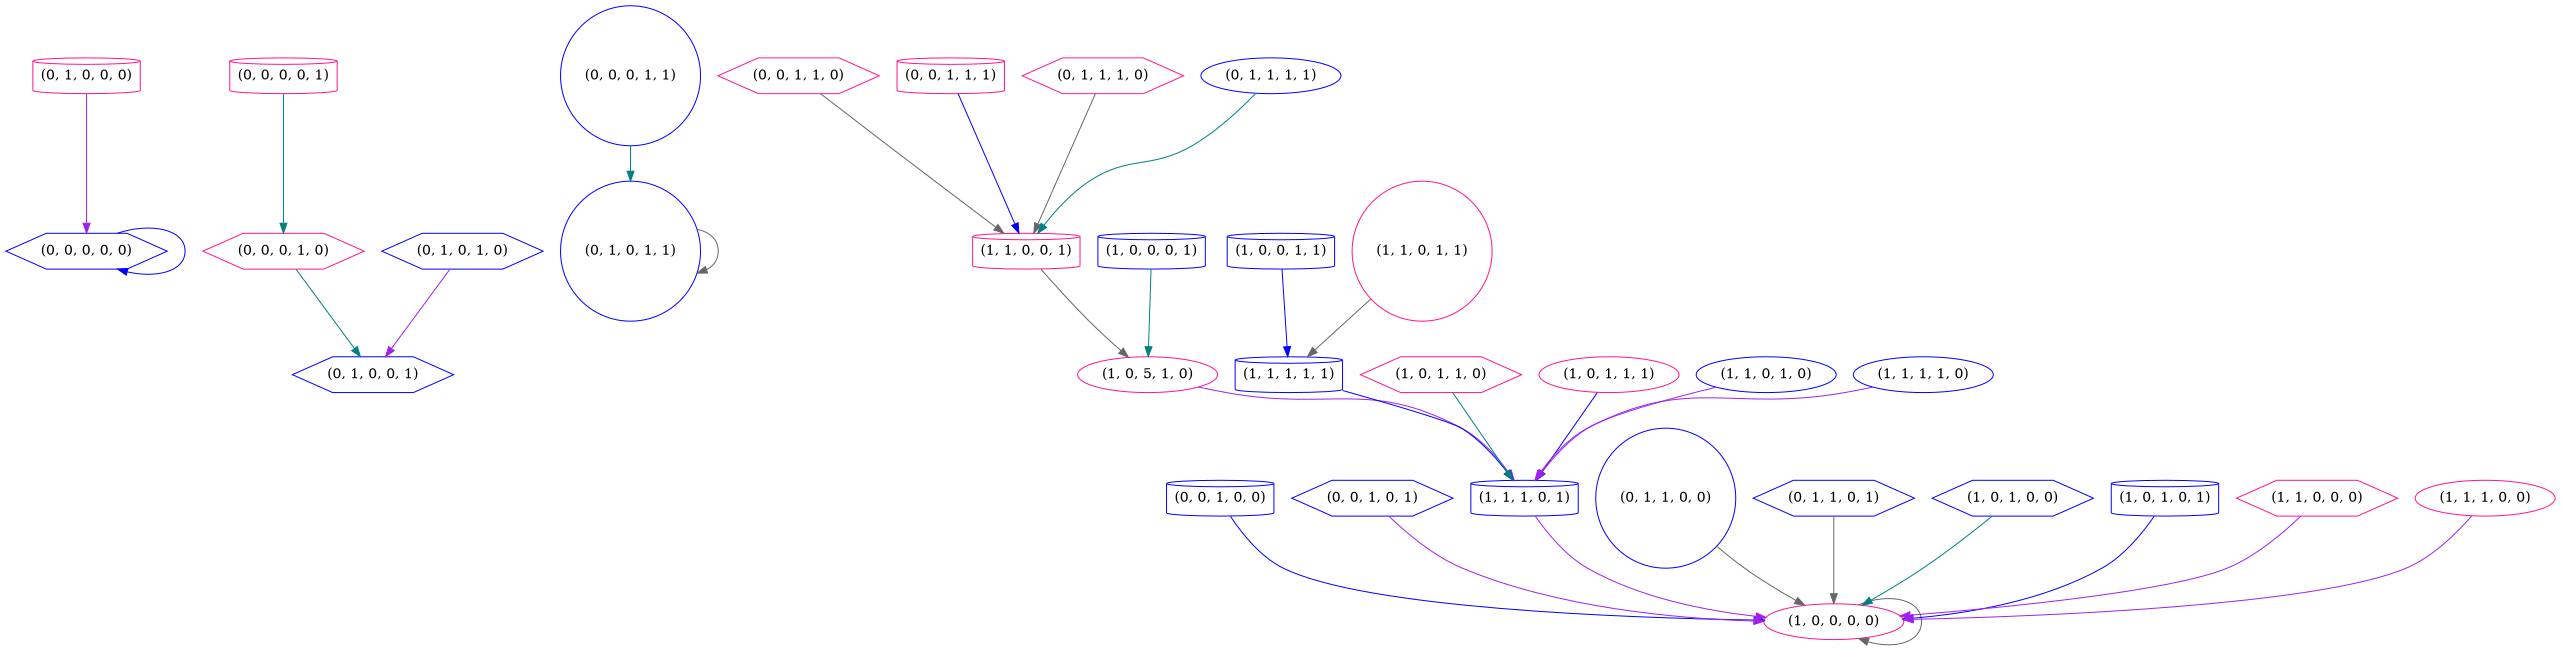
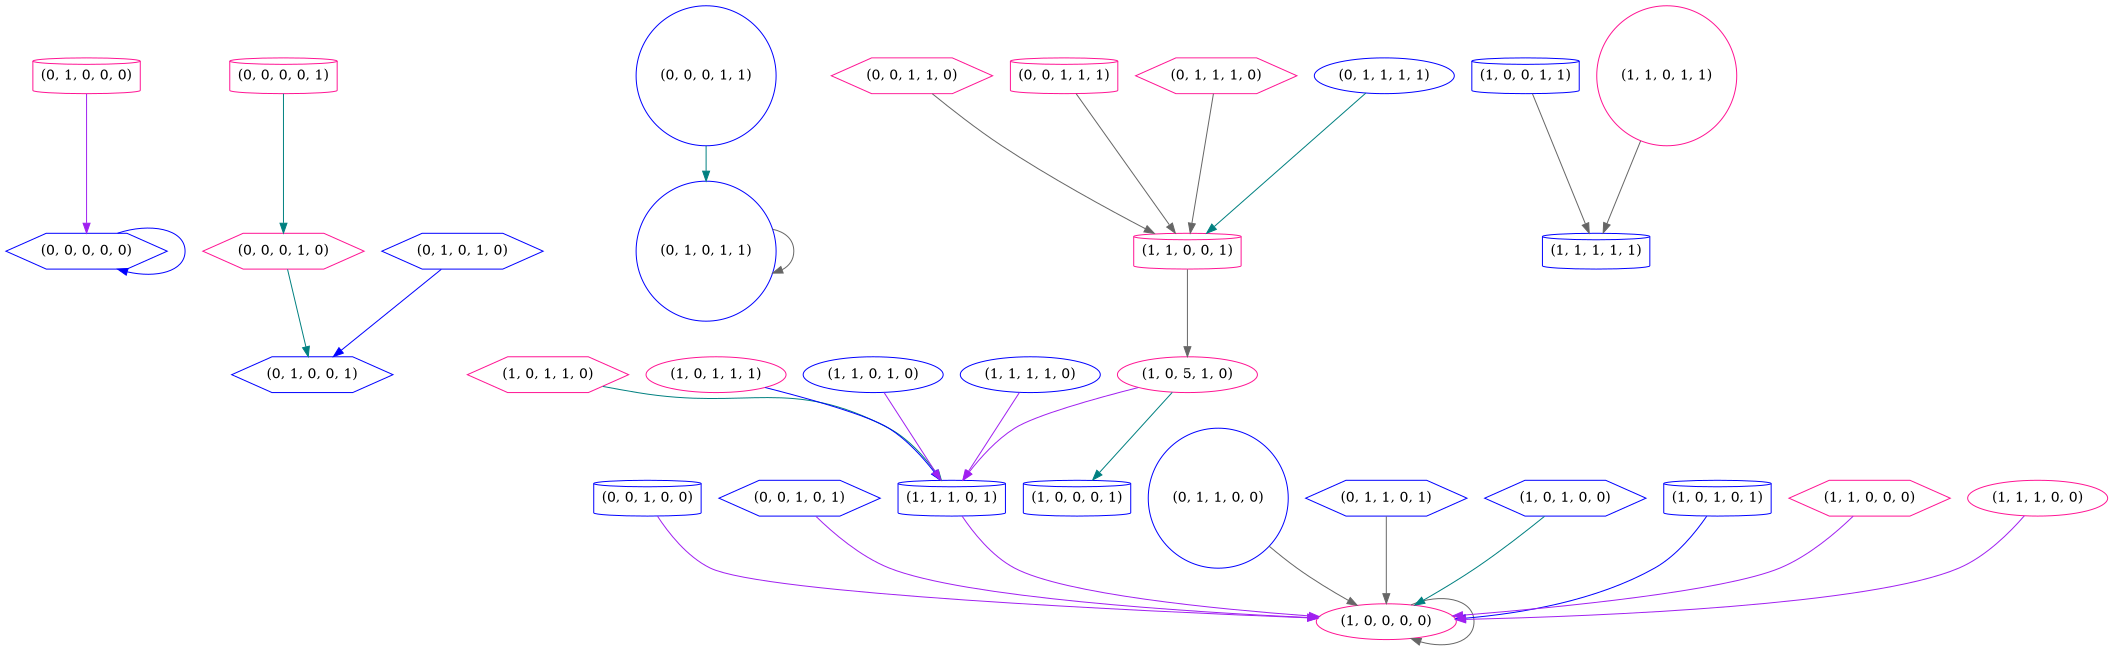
(986, 159) -> (1123, 159)
(1150, 308) -> (1136, 432)
(1285, 308) -> (1559, 159)
(421, 309) -> (391, 310)
(1433, 417) -> none
(1479, 606) -> (971, 600)
